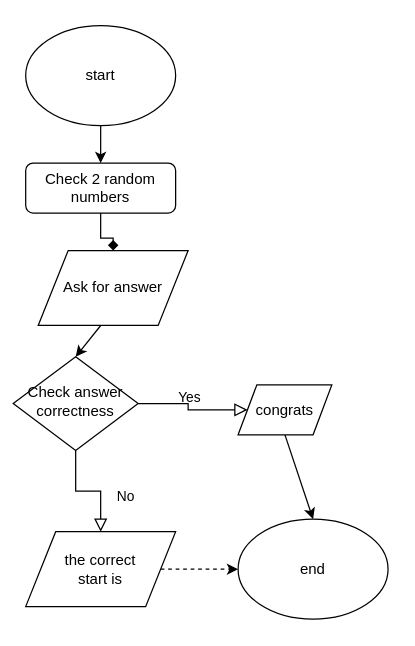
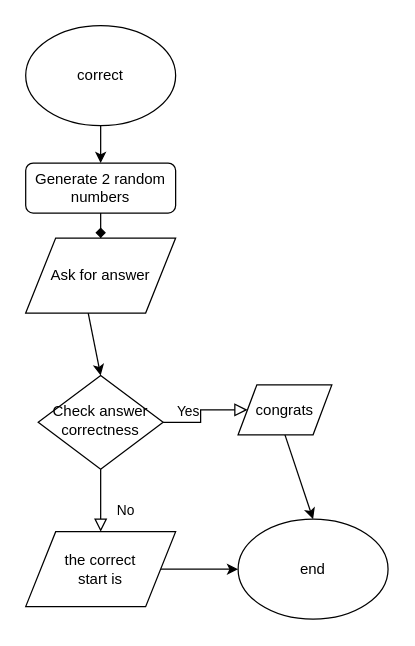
(101, 76) -> (101, 76)
(101, 188) -> (101, 188)
(113, 288) -> (101, 276)
(76, 404) -> (101, 423)
(195, 569) -> (195, 569)
